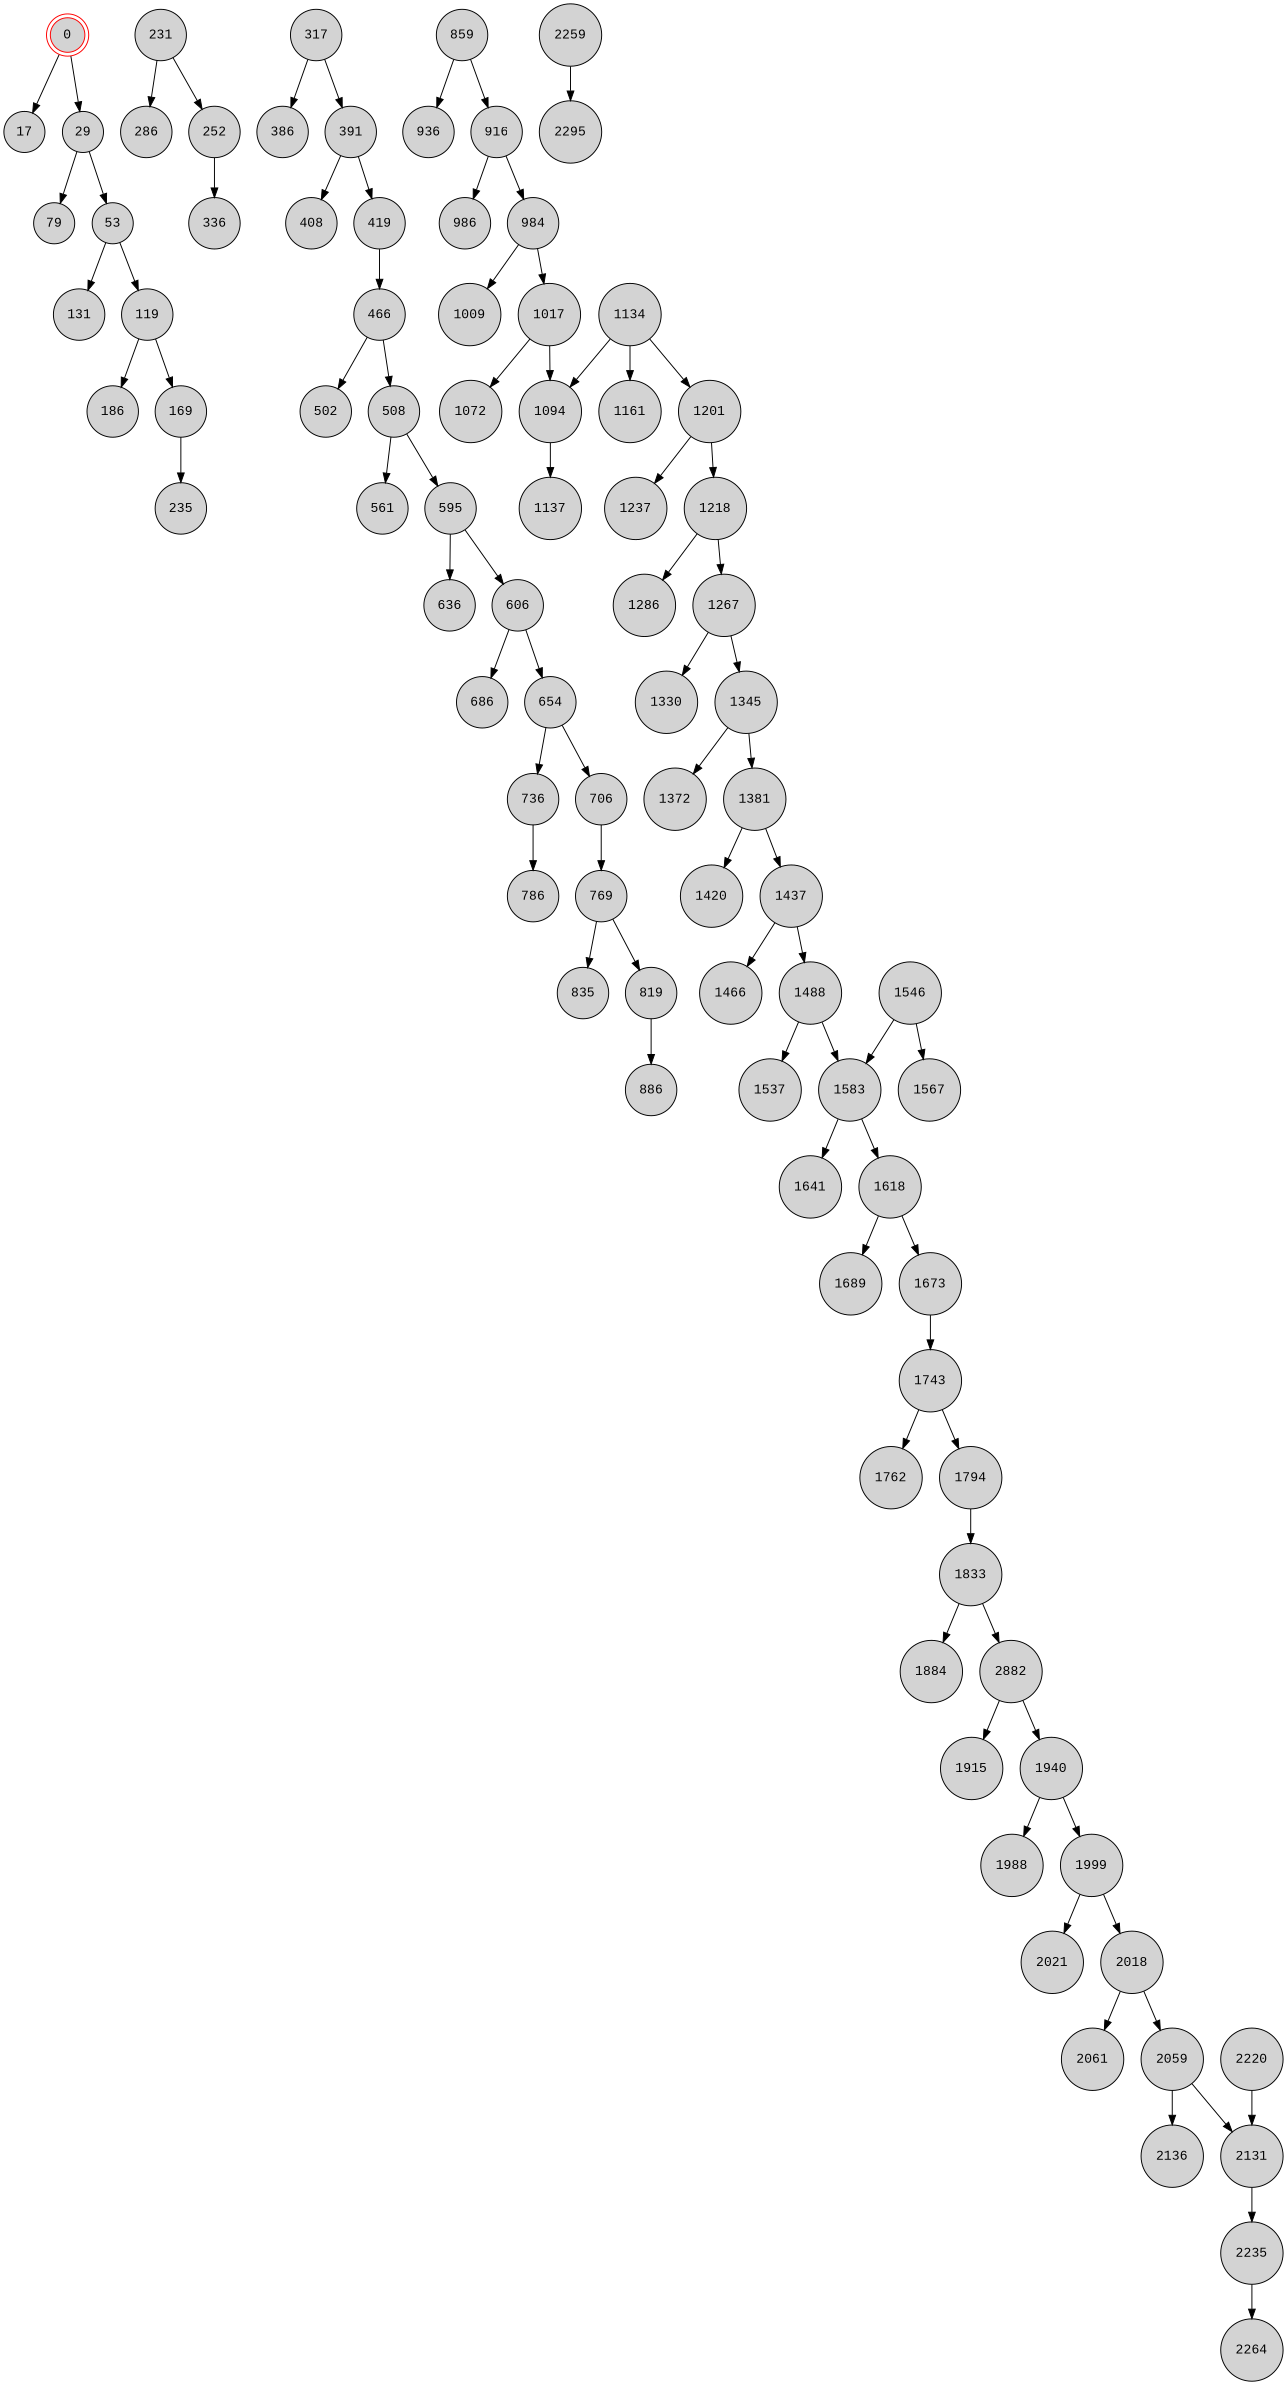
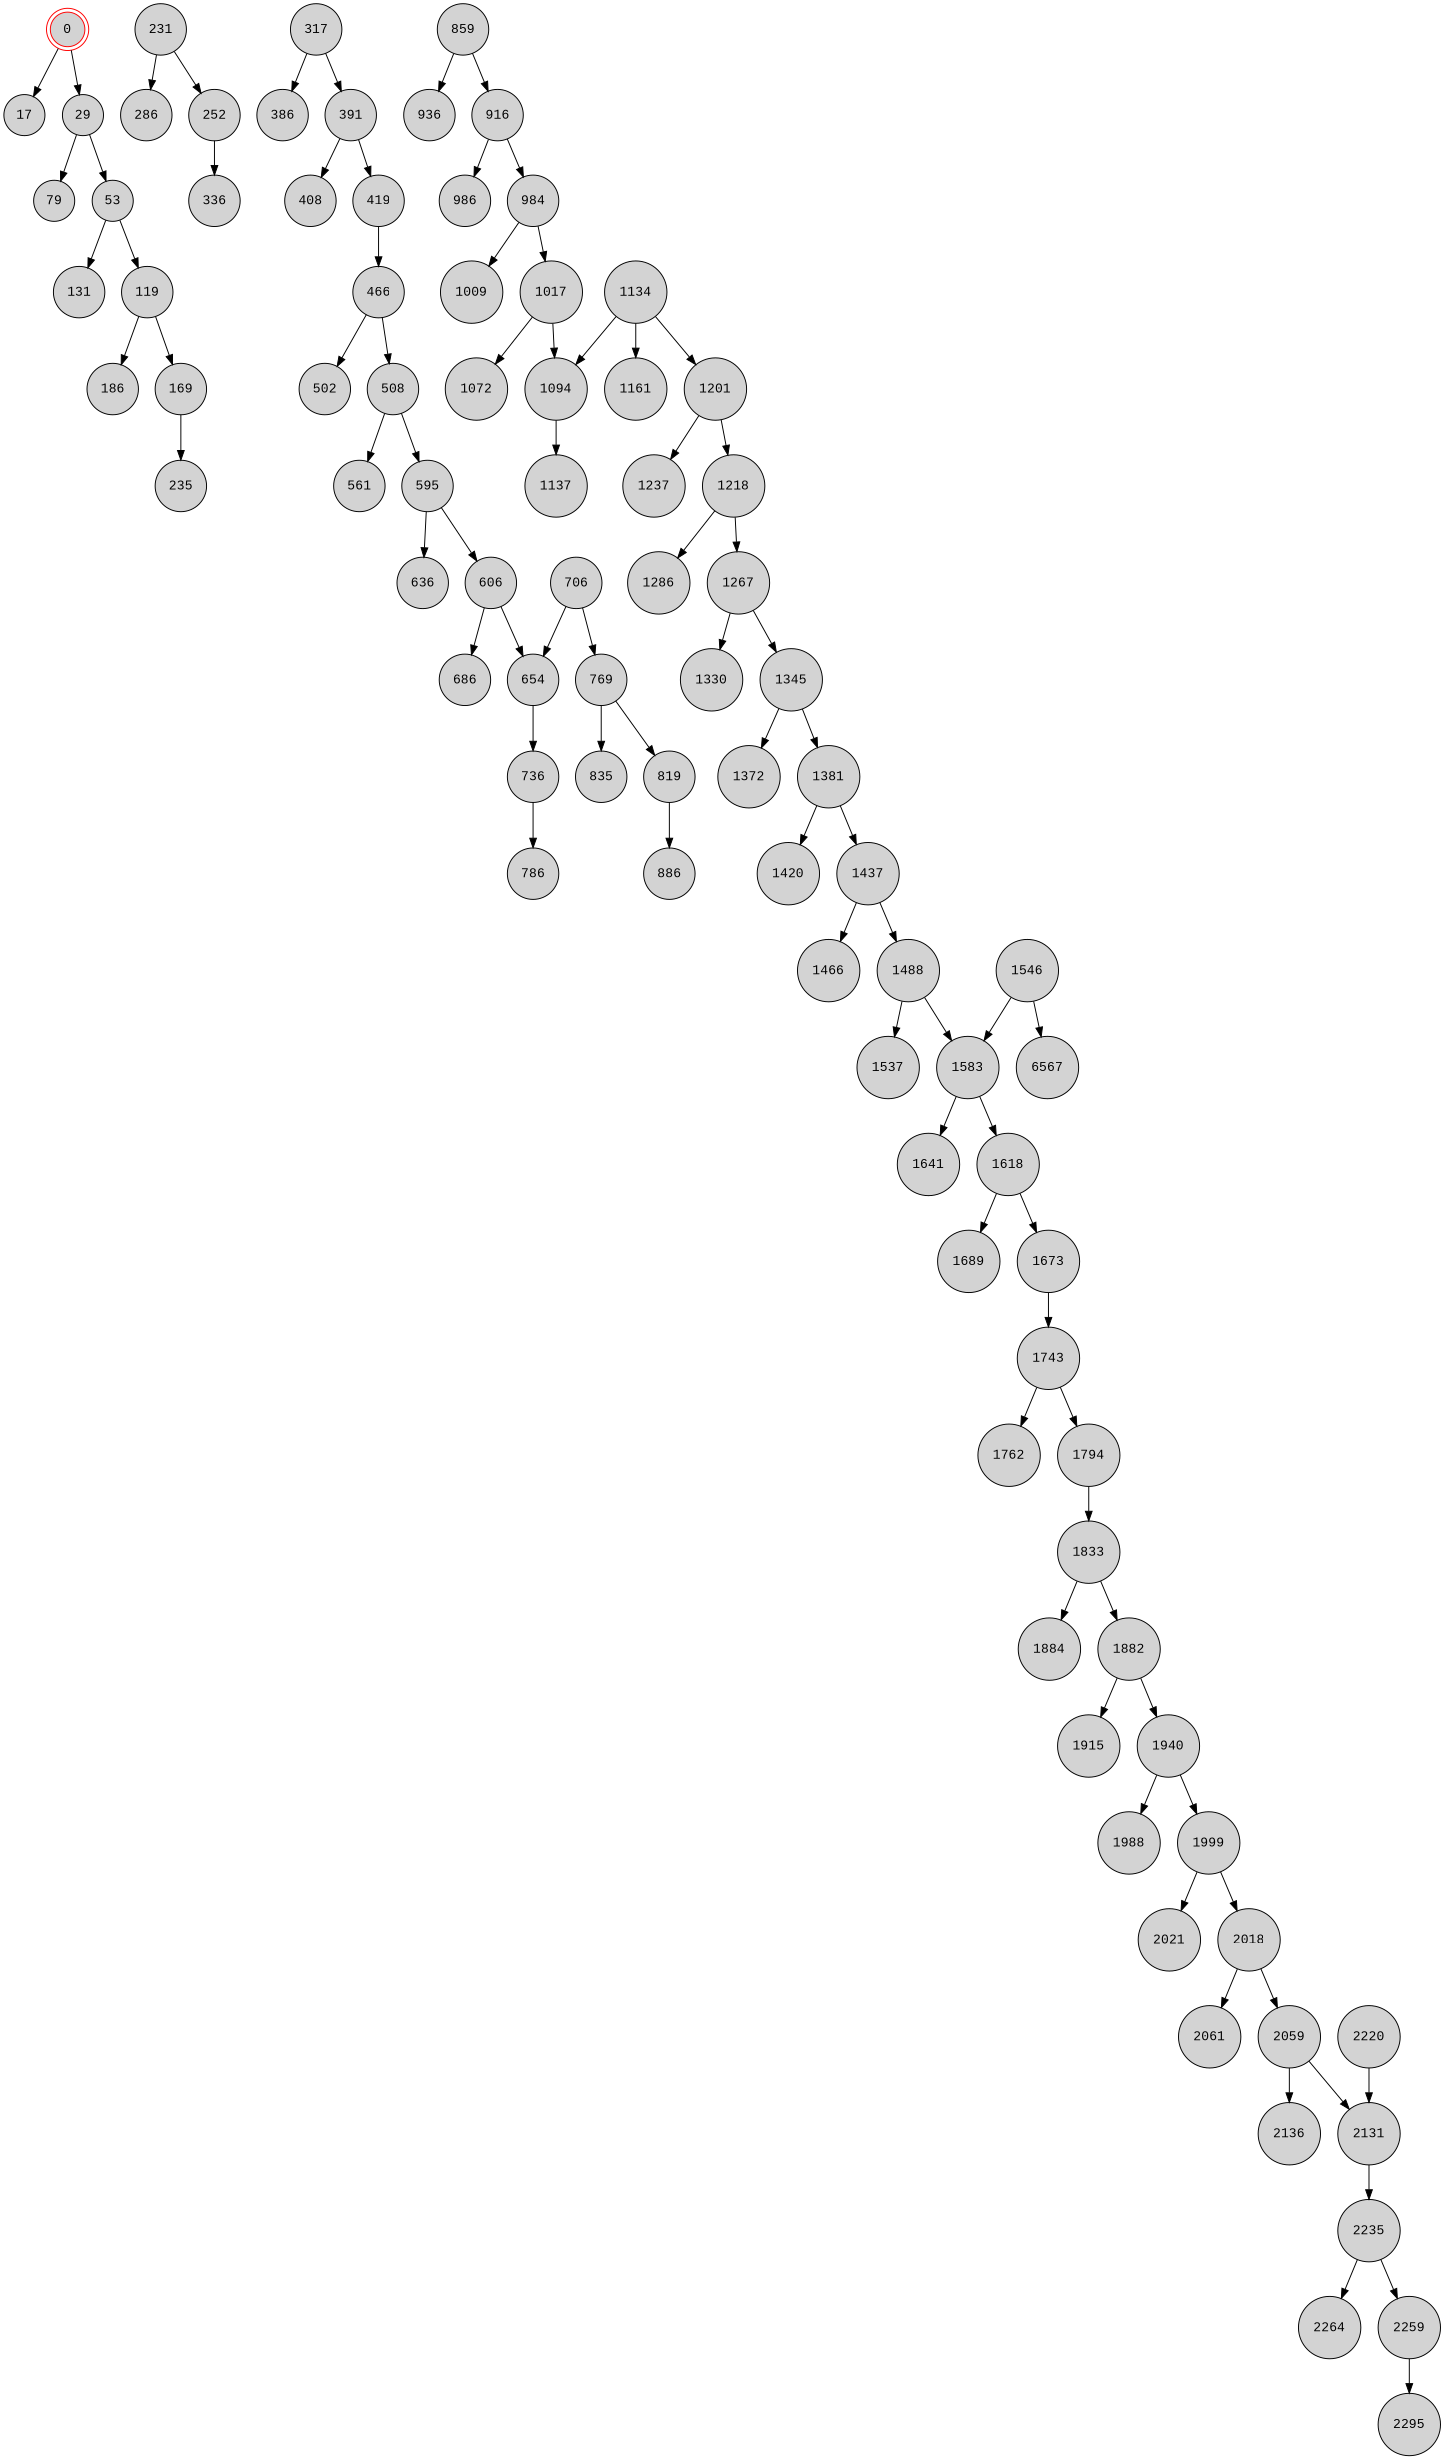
(573, 747) -> (557, 627)
(929, 1090) -> (1047, 1068)
(1011, 1672) -> (1129, 1649)
none -> (1387, 2275)
